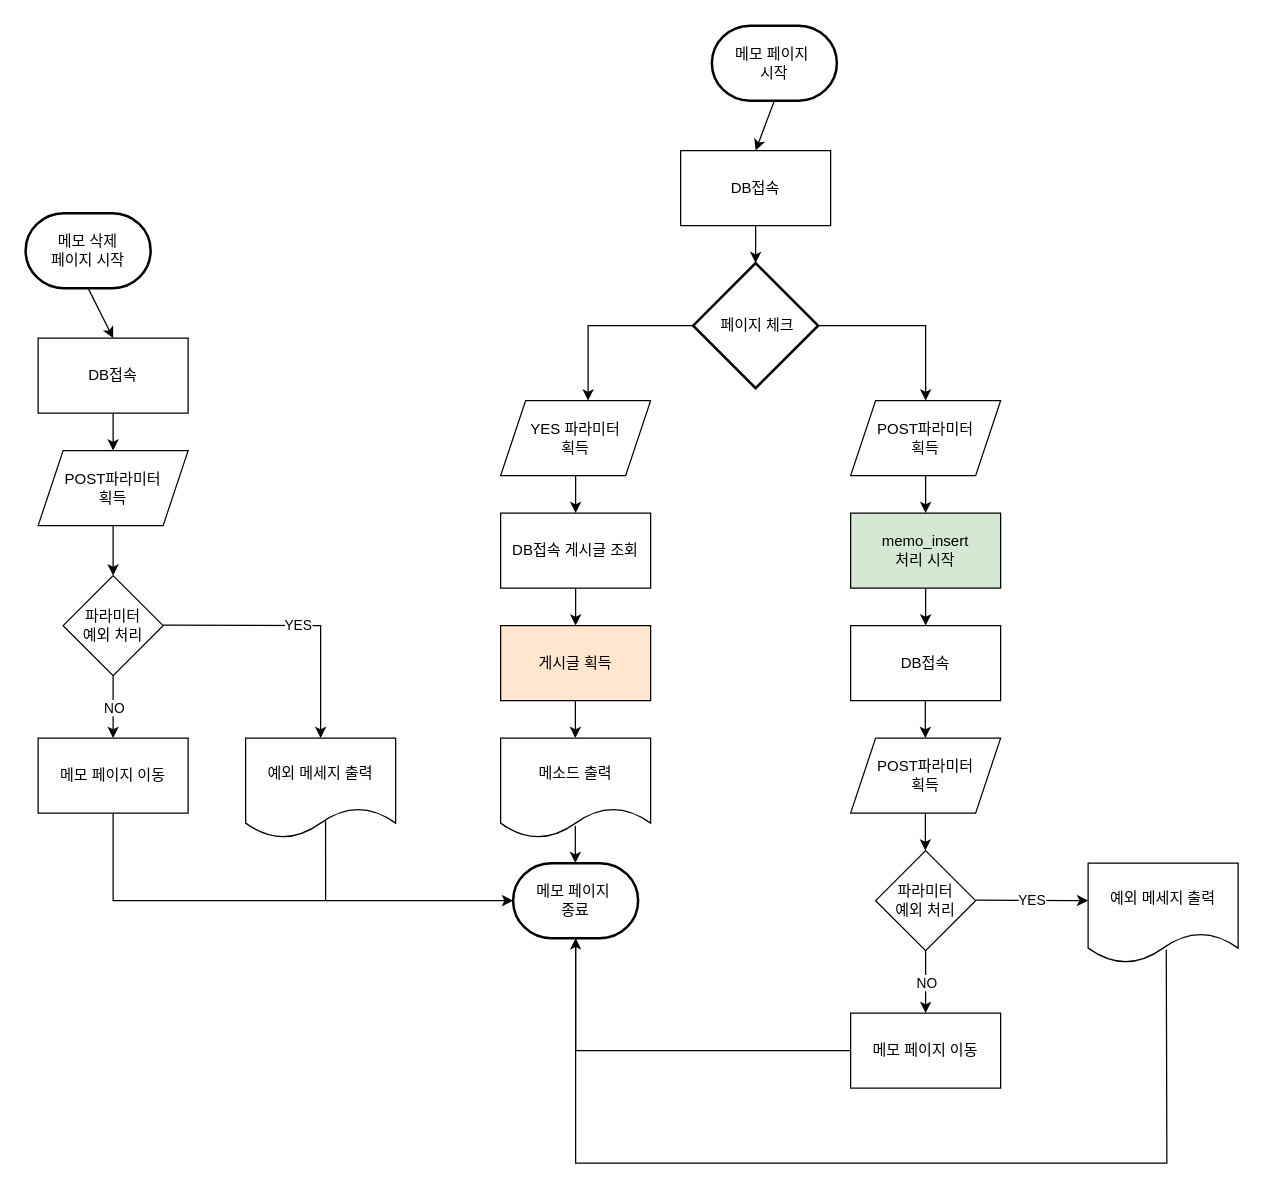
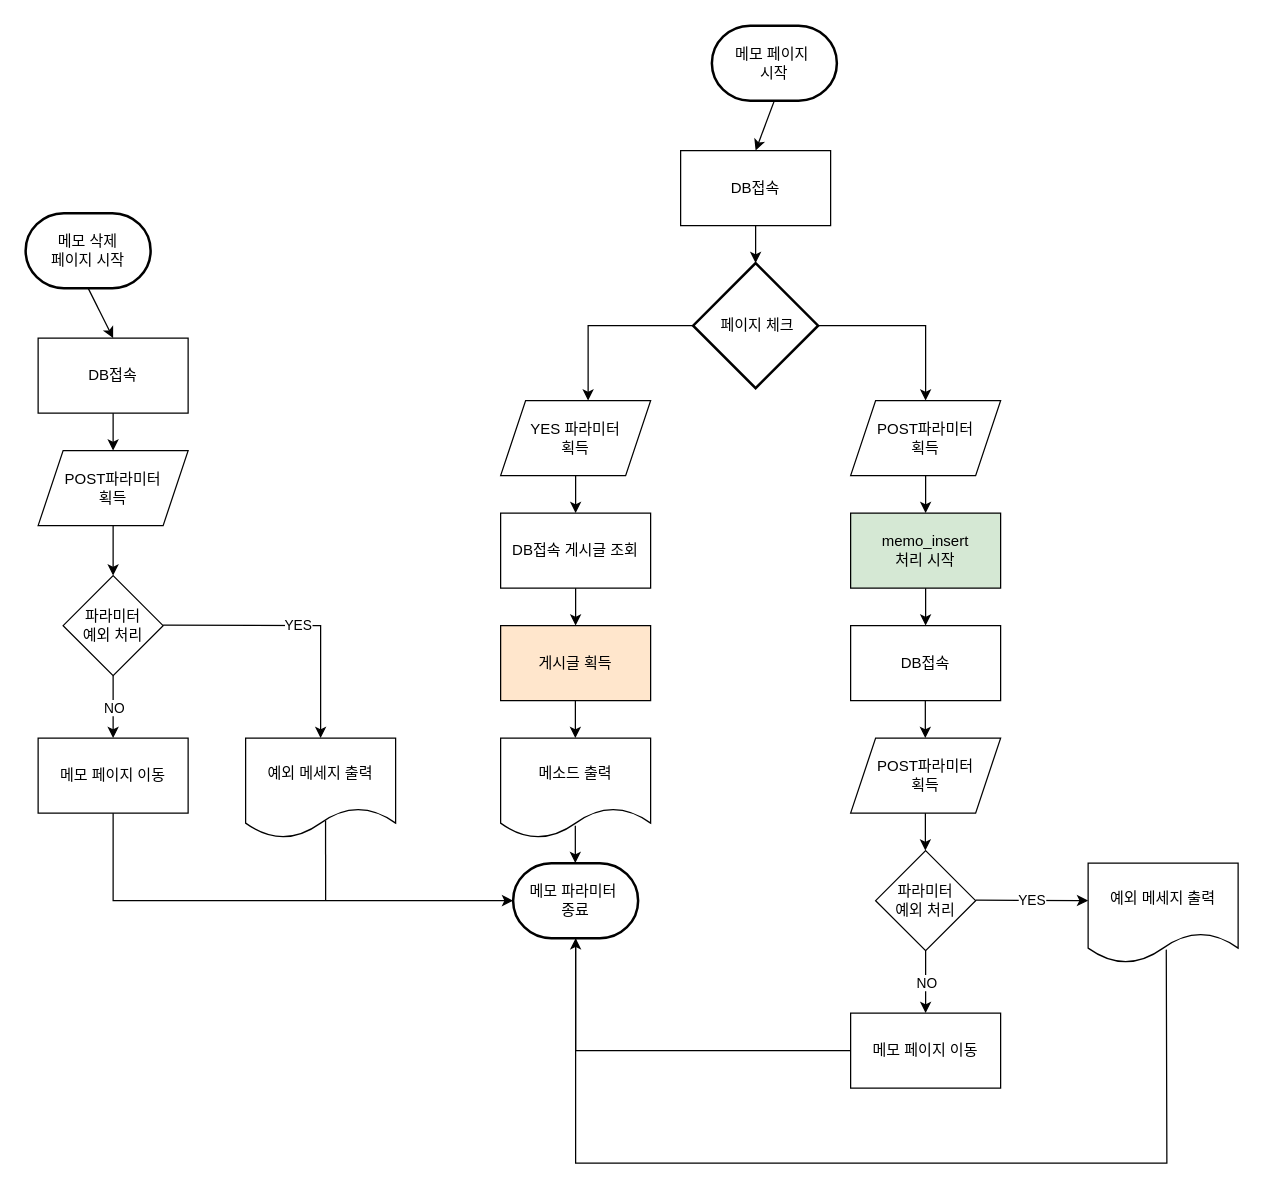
(576, 901) -> (576, 901)
